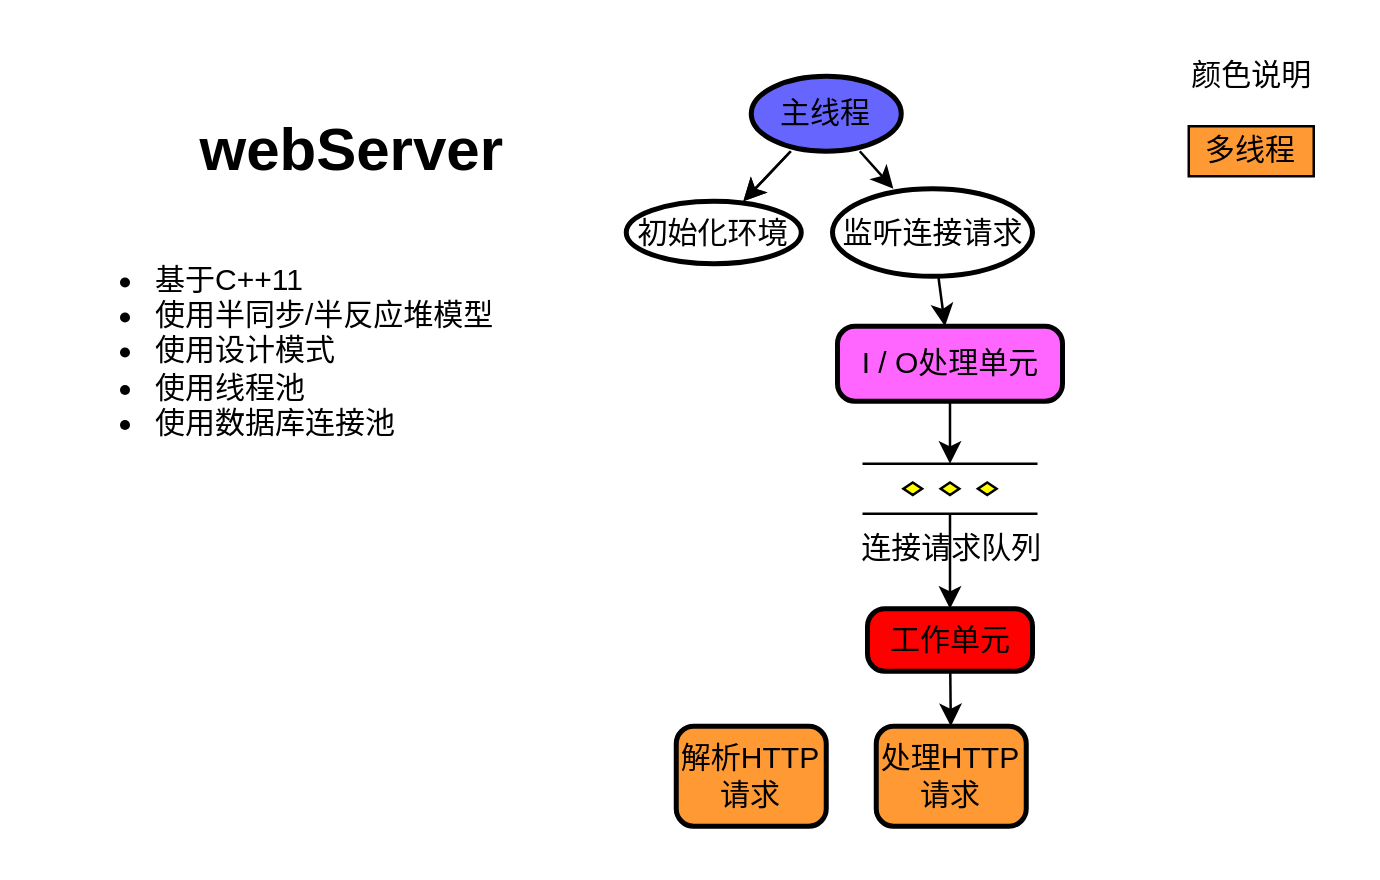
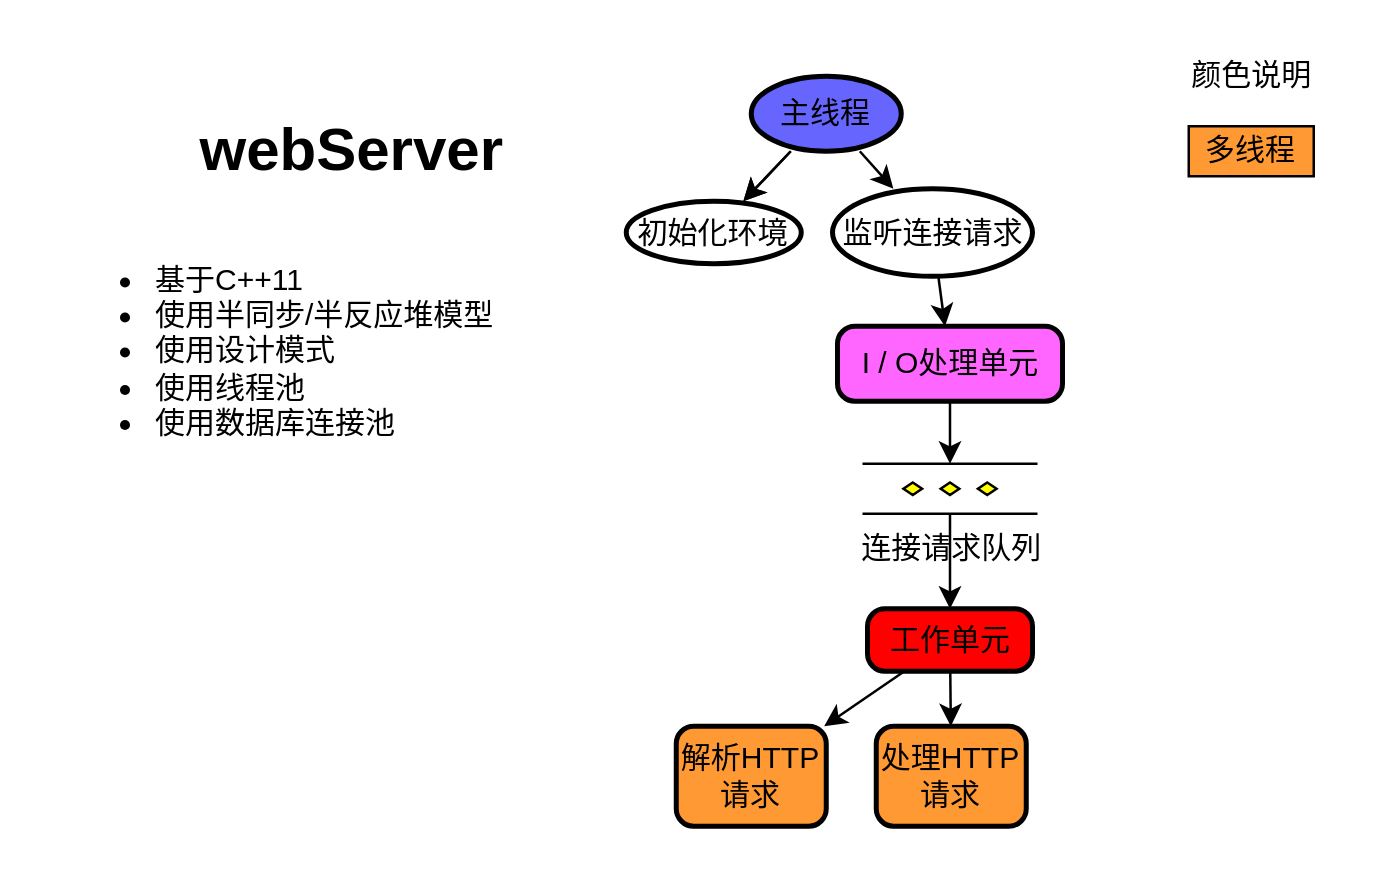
none -> (870, 695)
